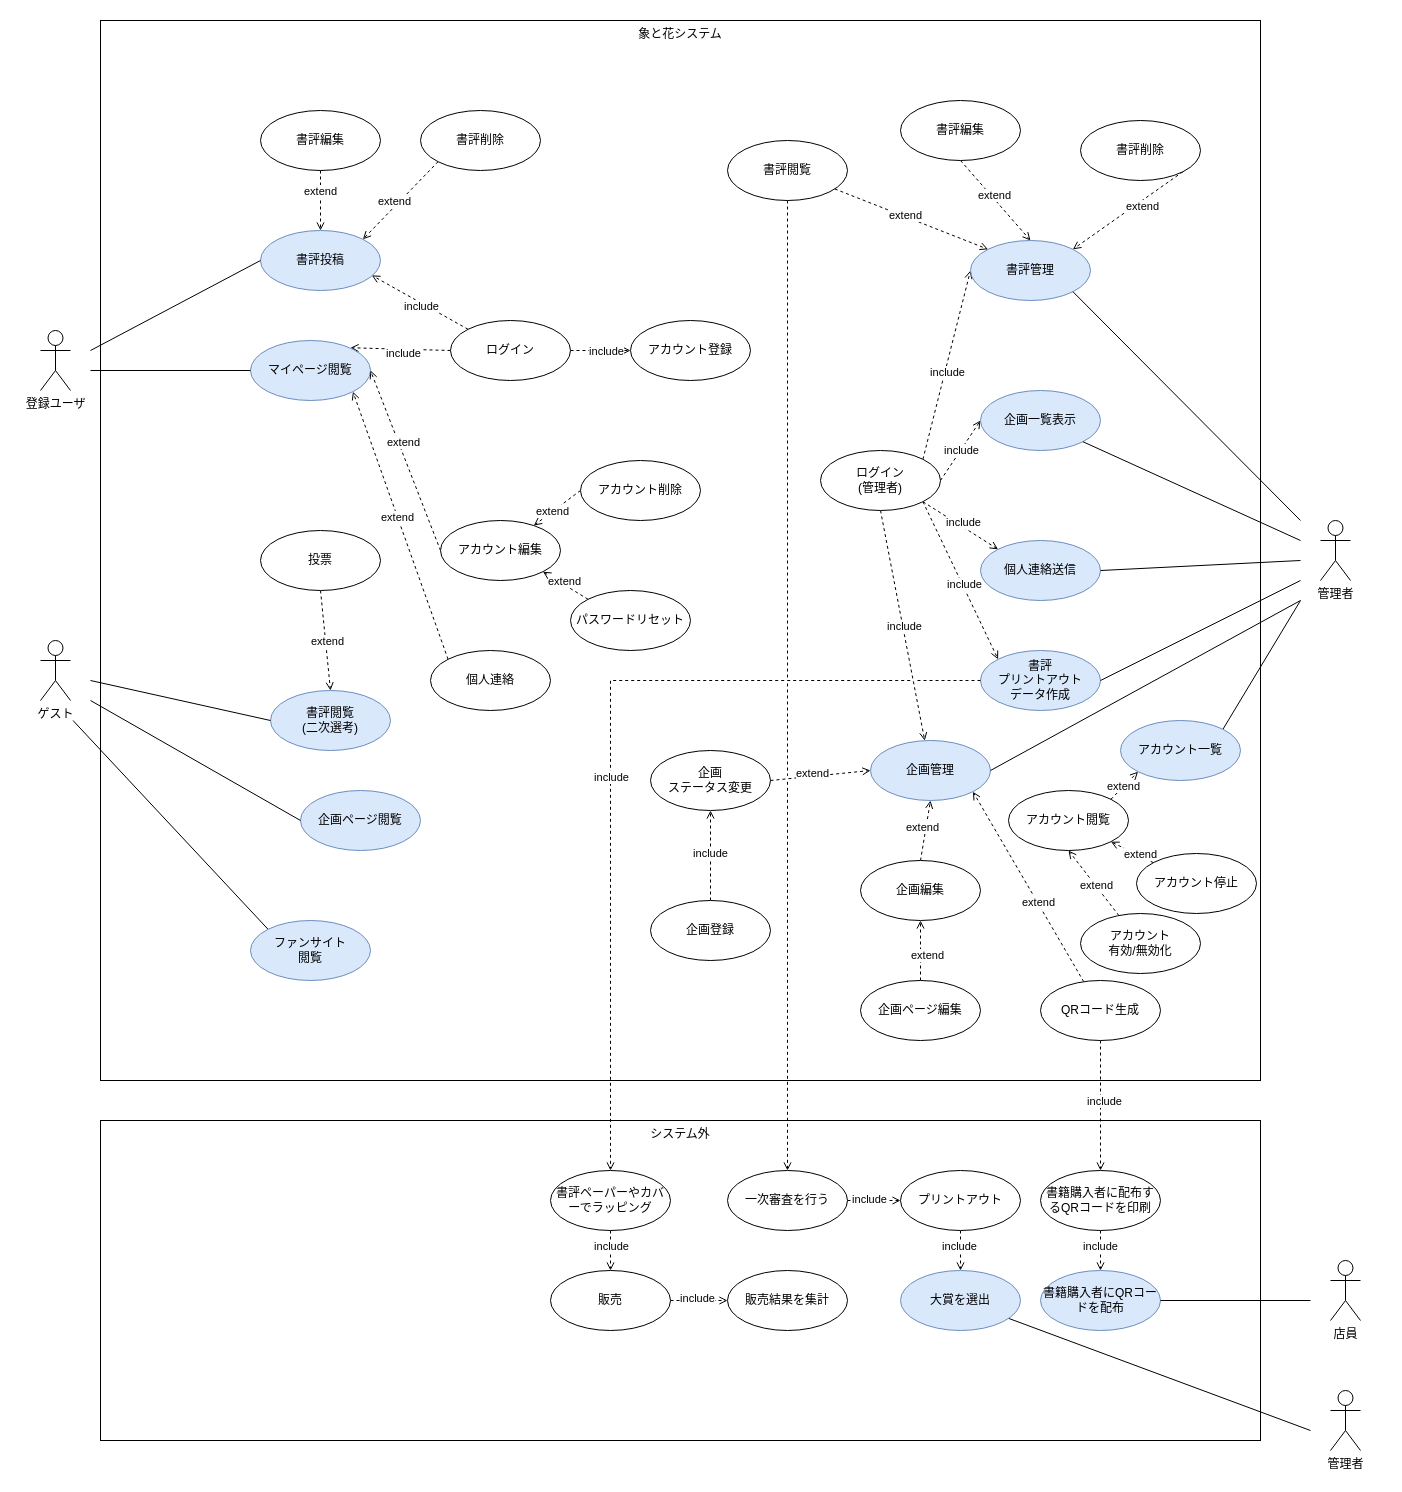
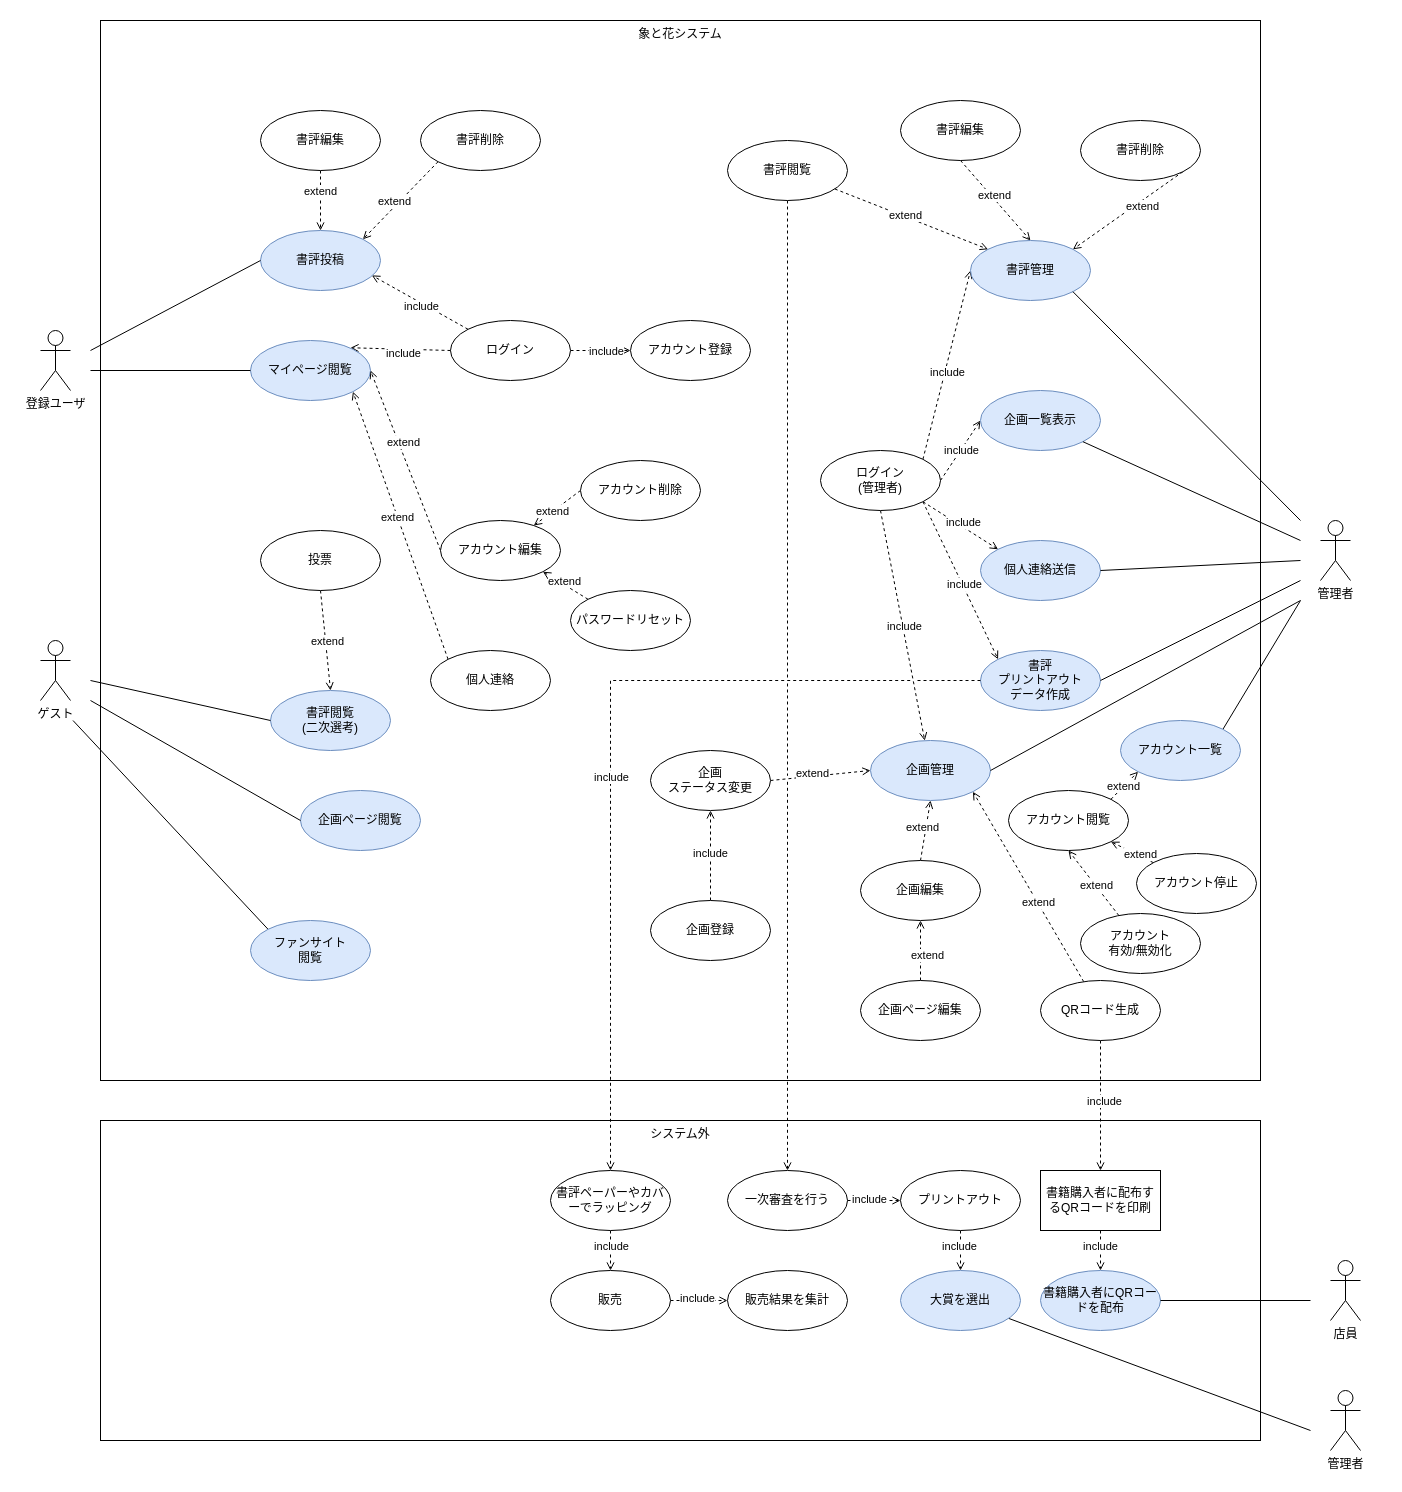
(1101, 1201) -> (1101, 1201)
